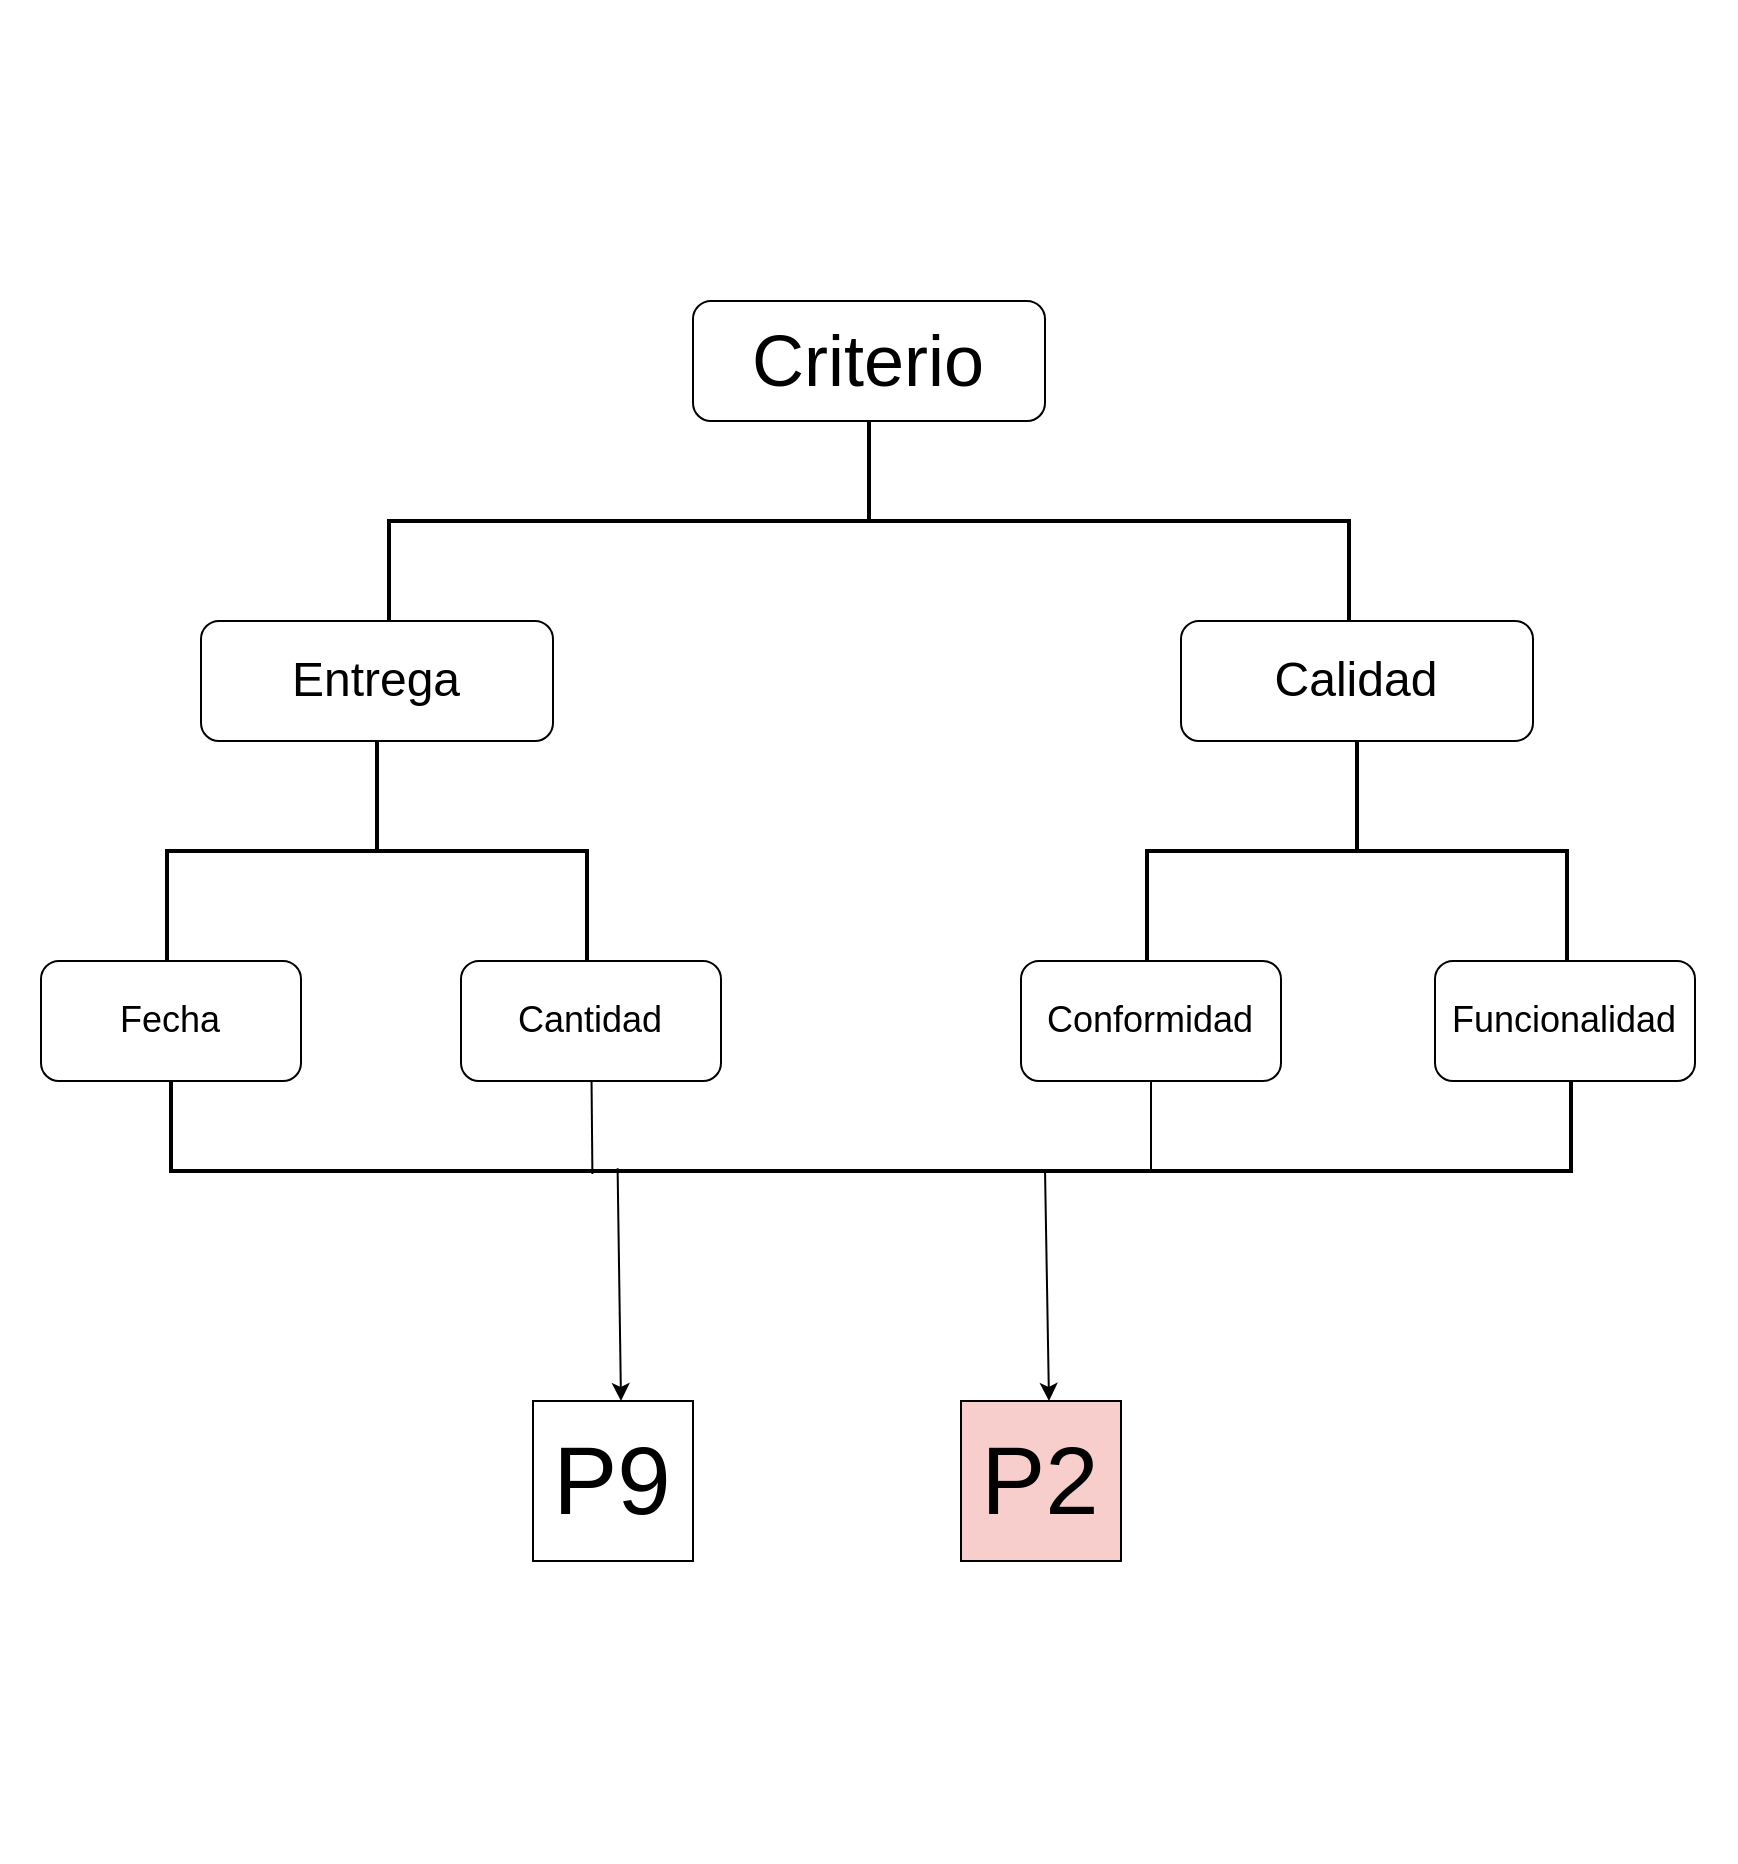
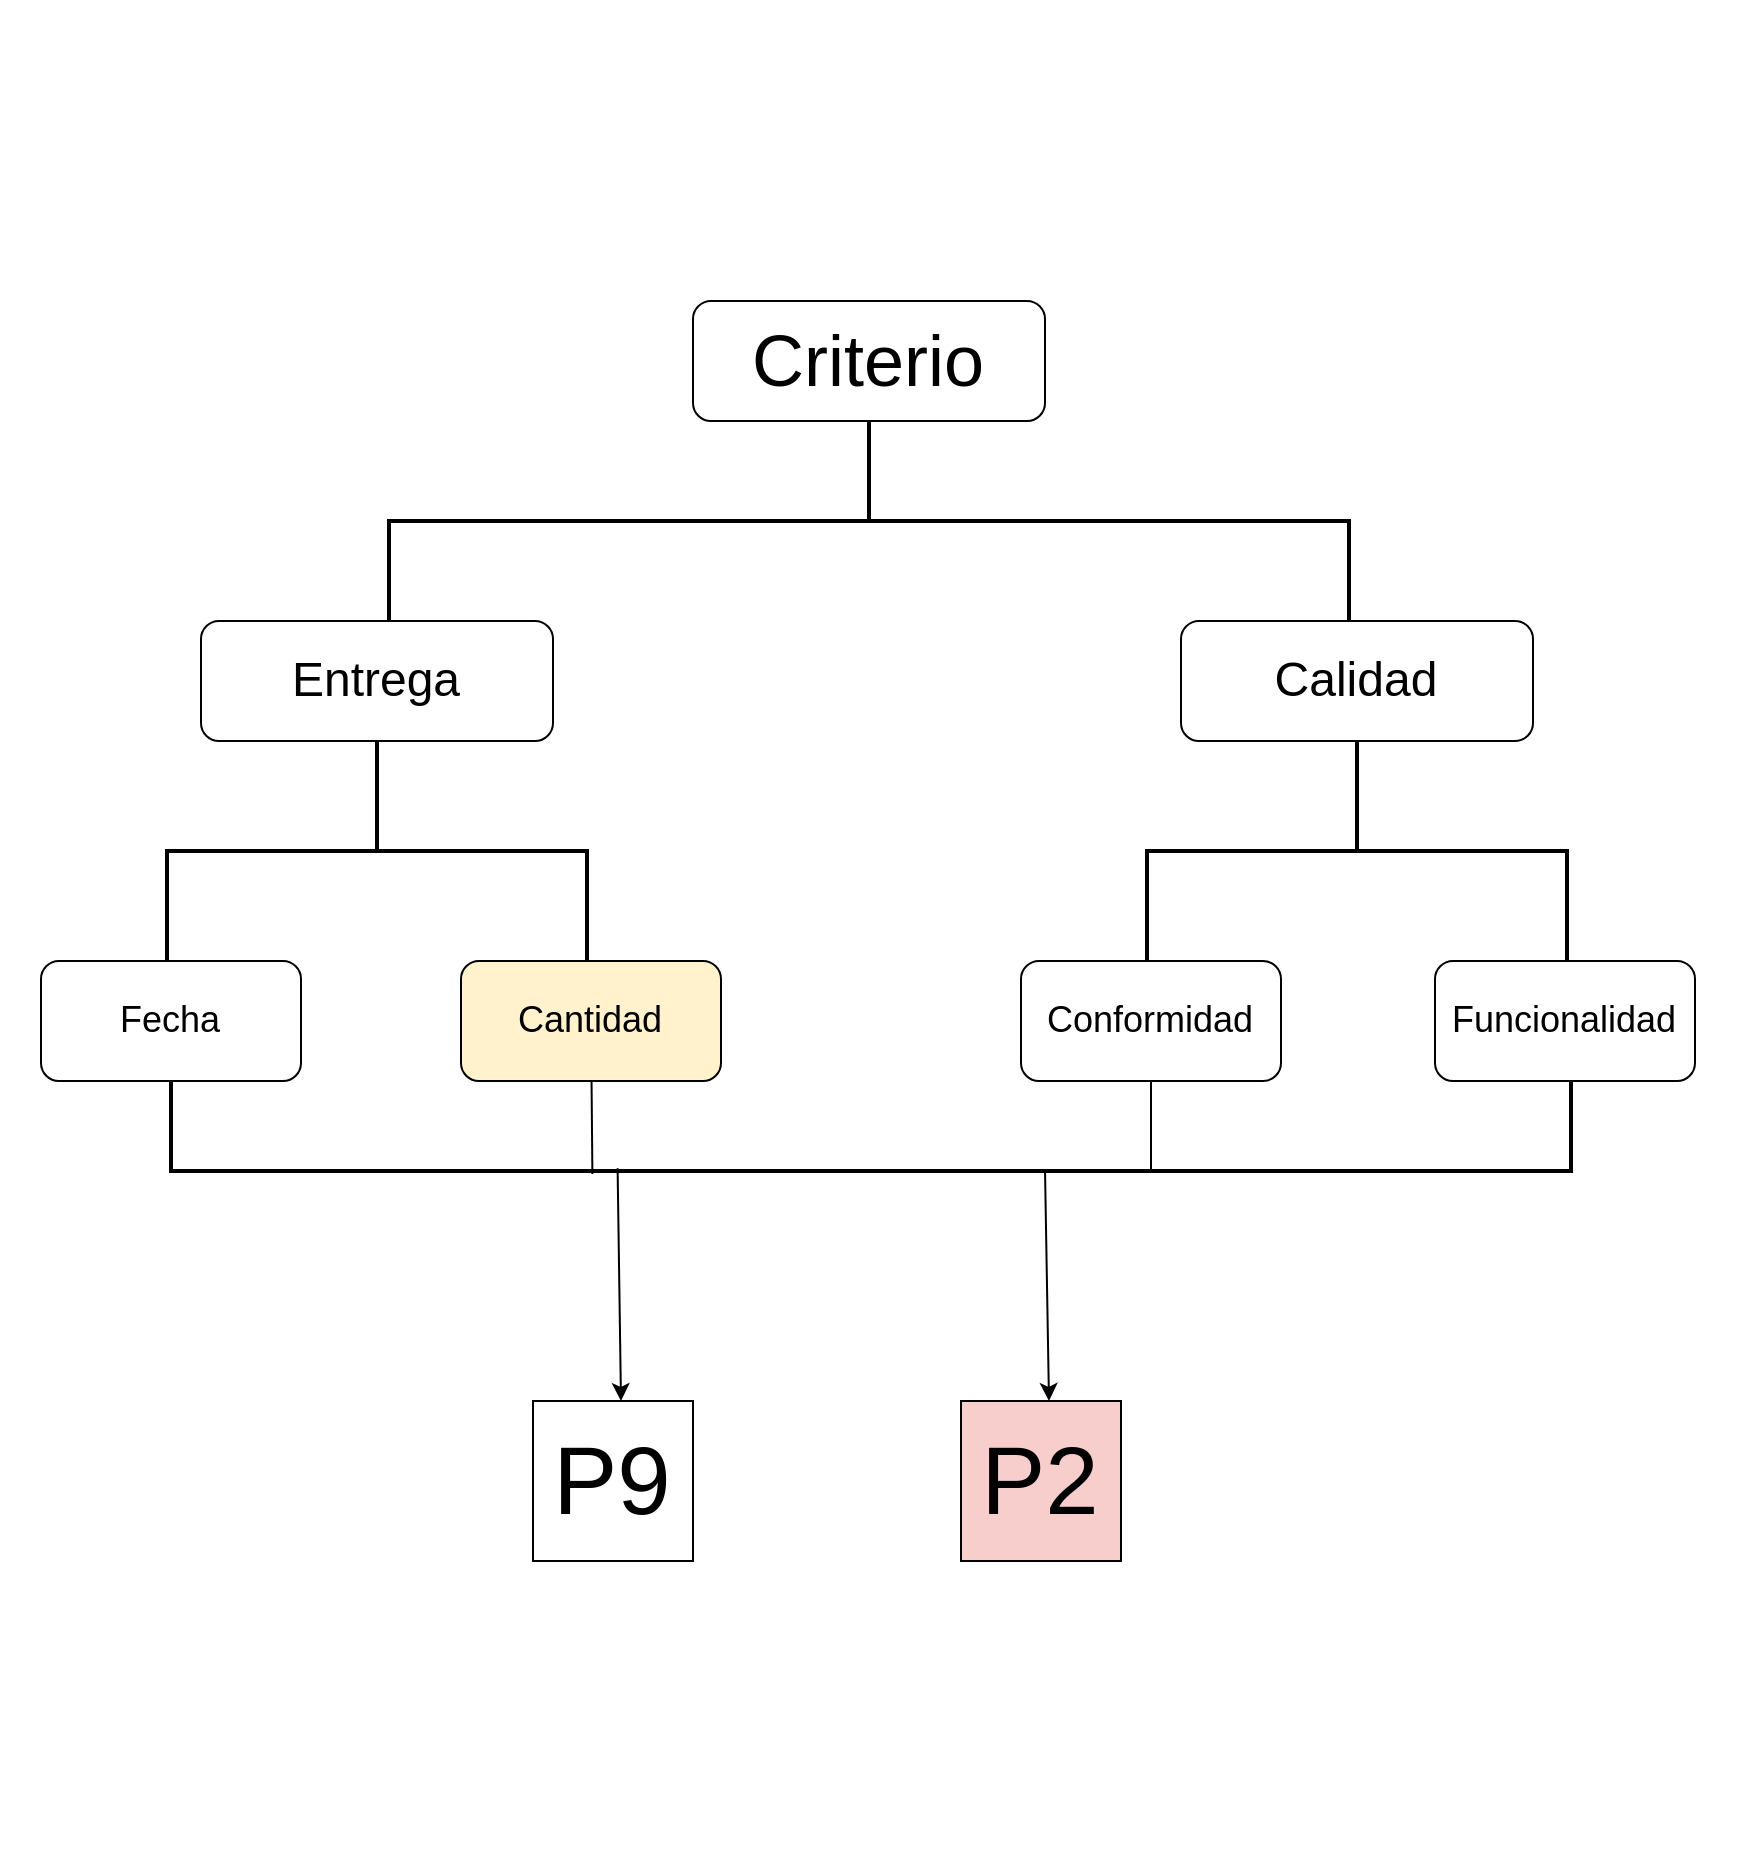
(591, 1021) -> (591, 1021)
